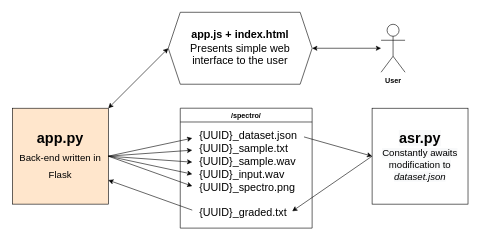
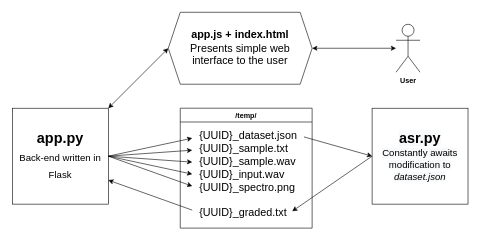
(393, 48) -> (408, 48)
(246, 116) -> (246, 116)
(60, 156) -> (60, 156)
